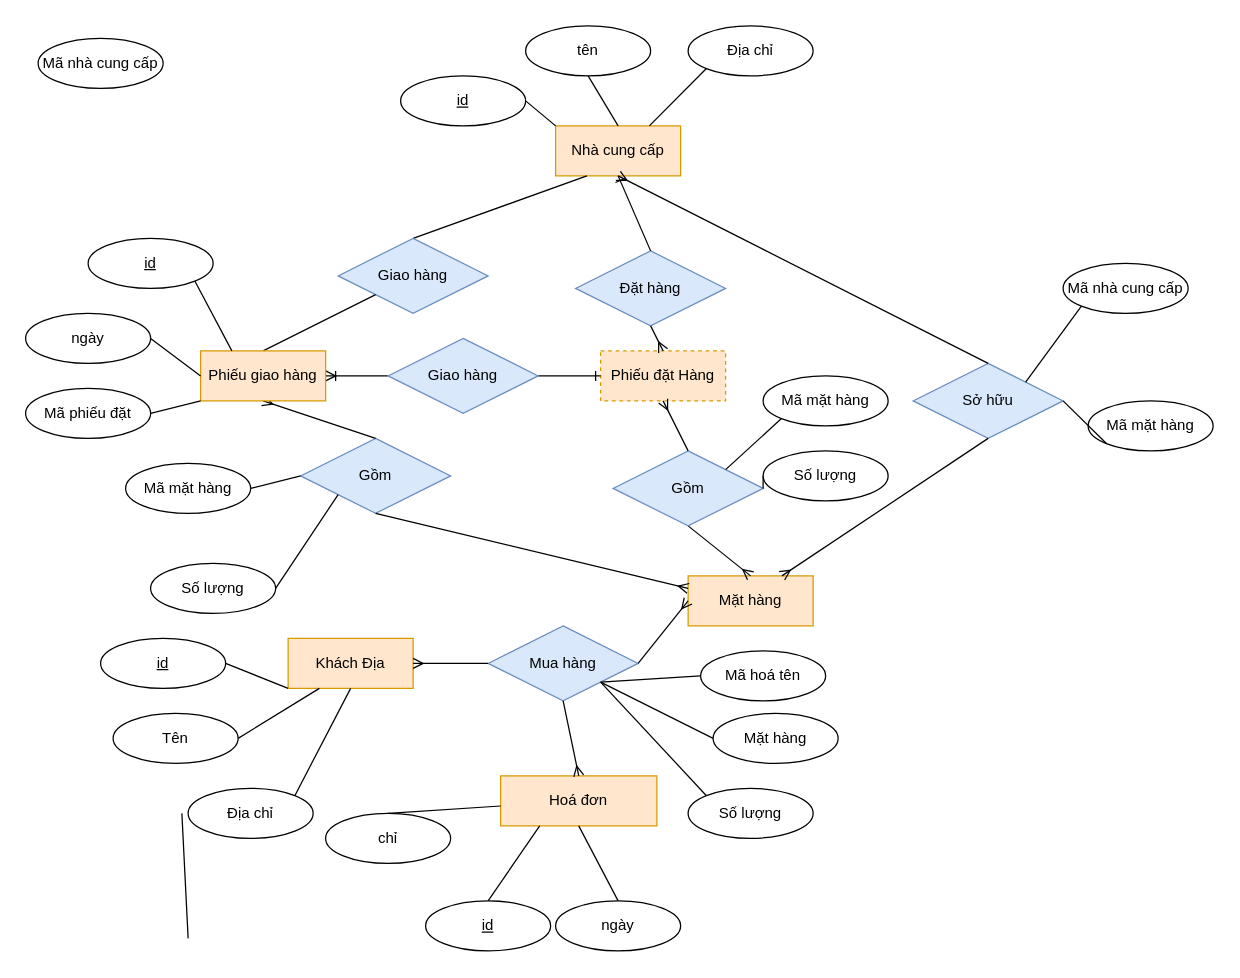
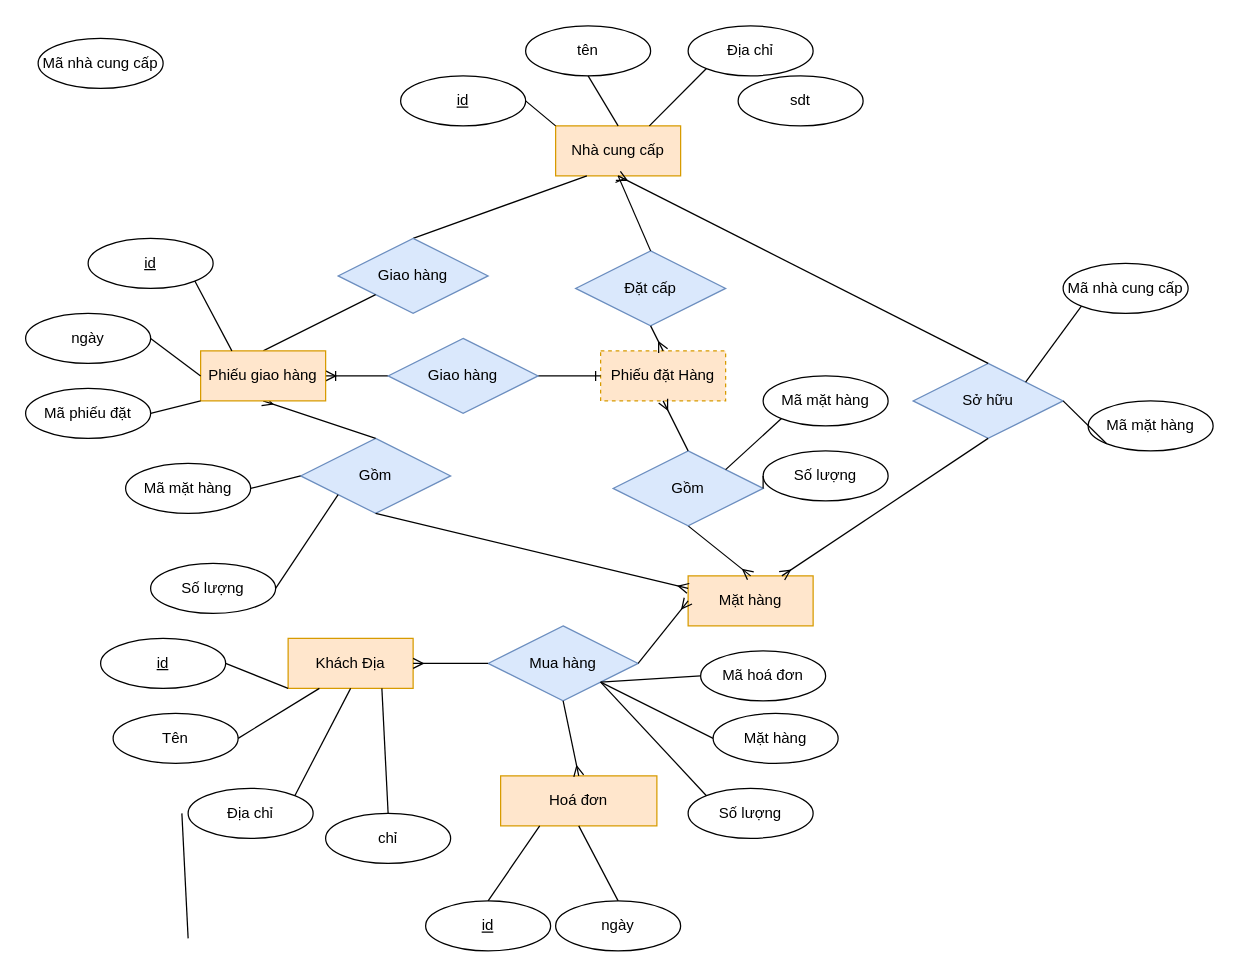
none -> (801, 101)
(651, 288) -> (651, 288)
(763, 676) -> (763, 676)
(444, 809) -> (385, 751)
